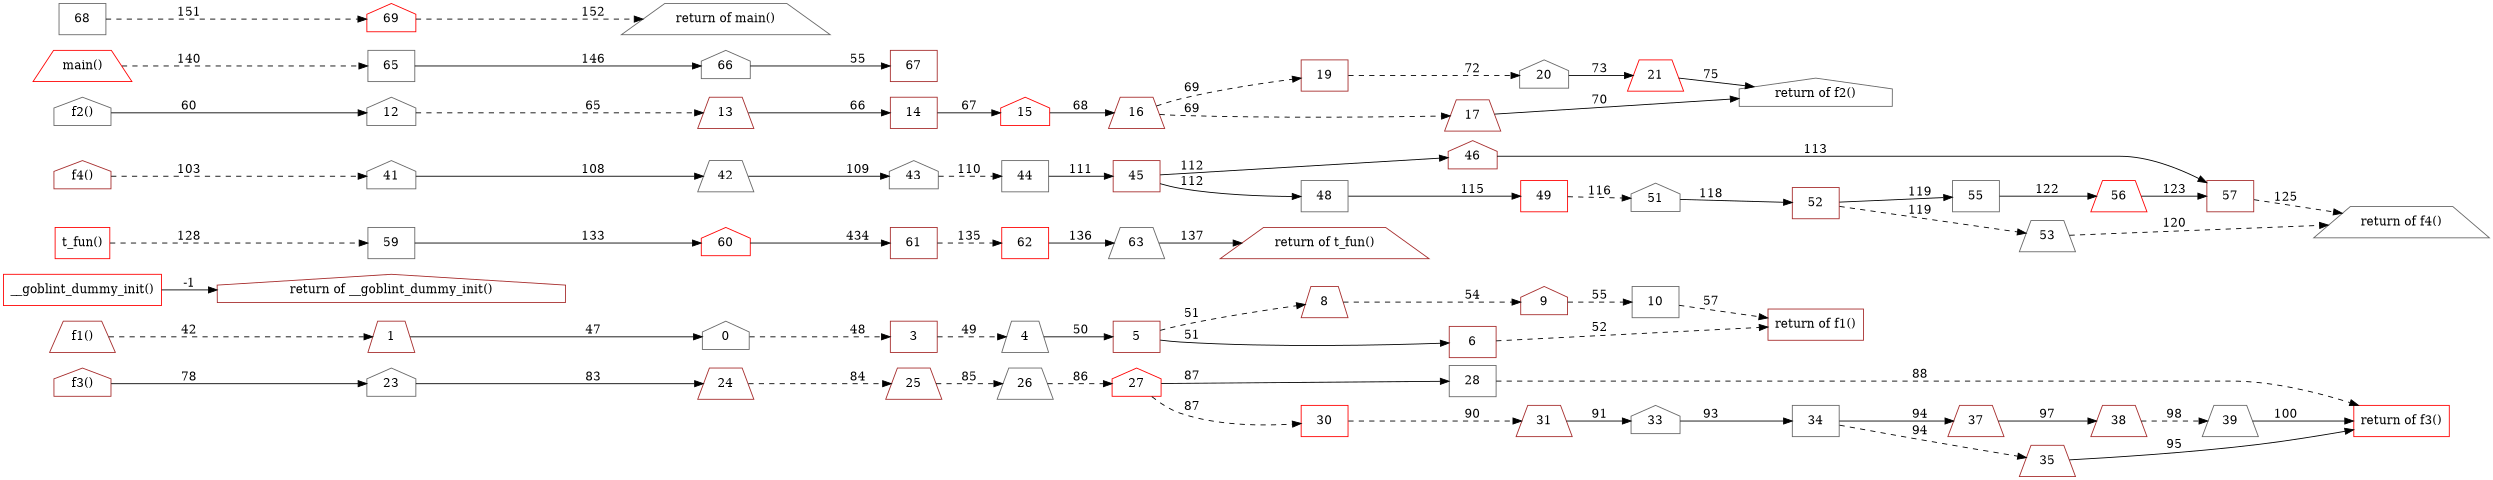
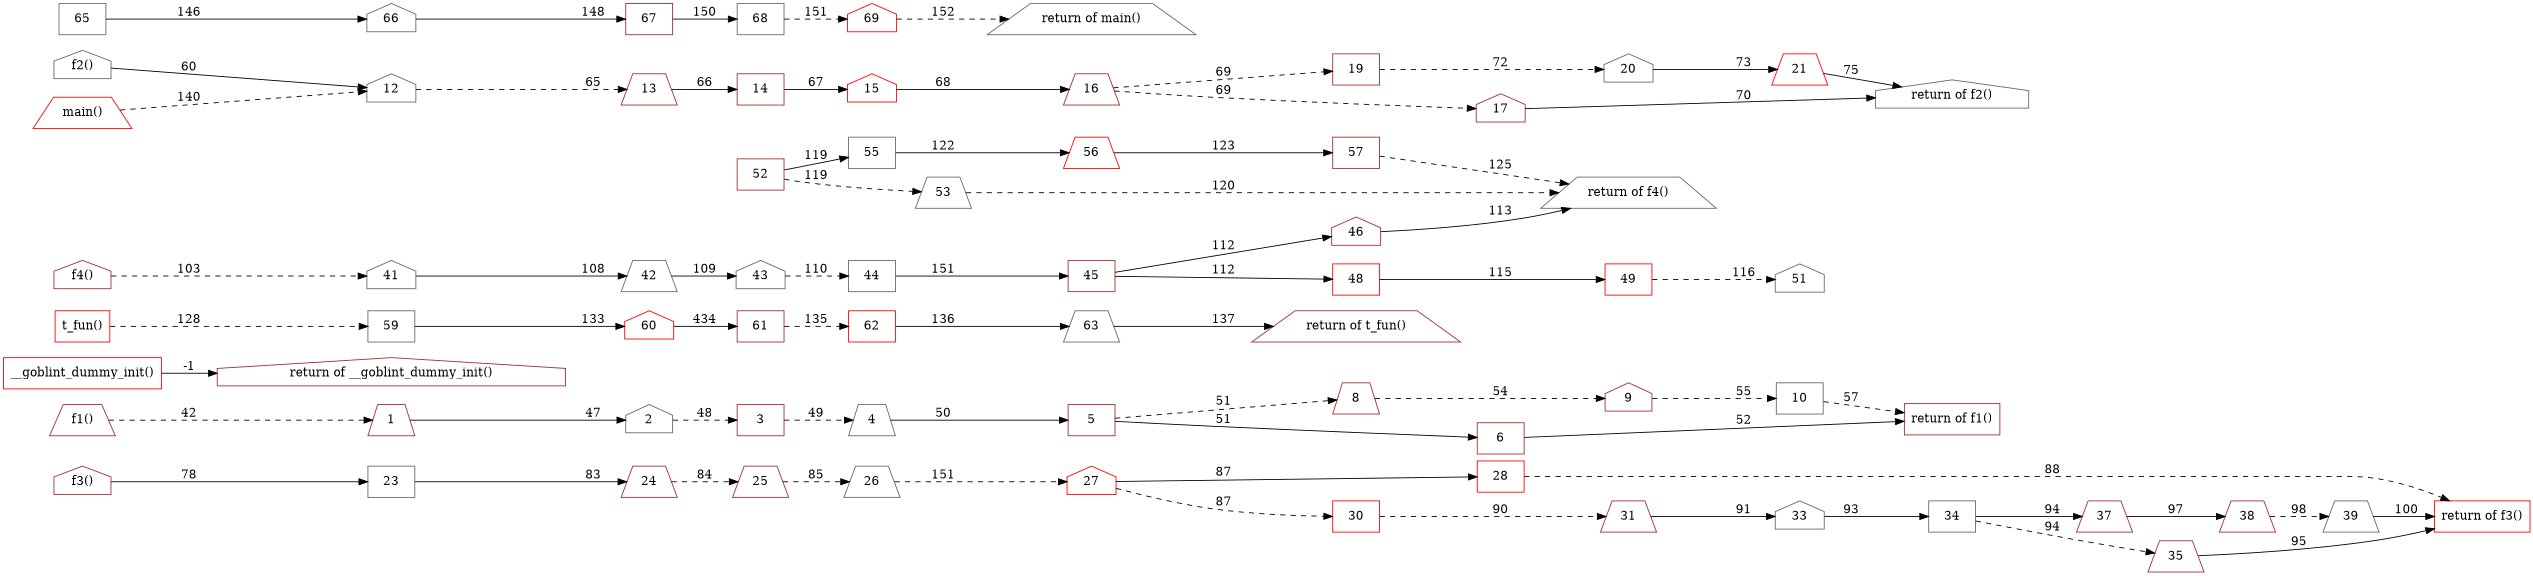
none -> (700, 19)
(858, 59) -> (593, 13)
(240, 66) -> (239, 101)
(1473, 115) -> (1501, 109)
(1850, 156) -> (1472, 225)
(1081, 170) -> (943, 270)
(1325, 196) -> (1356, 280)
(1732, 201) -> none
(1628, 334) -> (1710, 430)
(726, 337) -> (649, 420)
(1081, 377) -> (943, 475)
(1473, 381) -> (1501, 477)
(391, 384) -> (391, 482)
